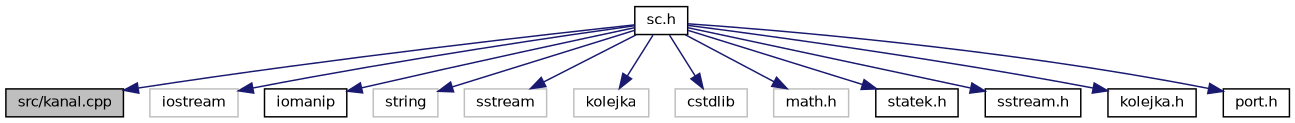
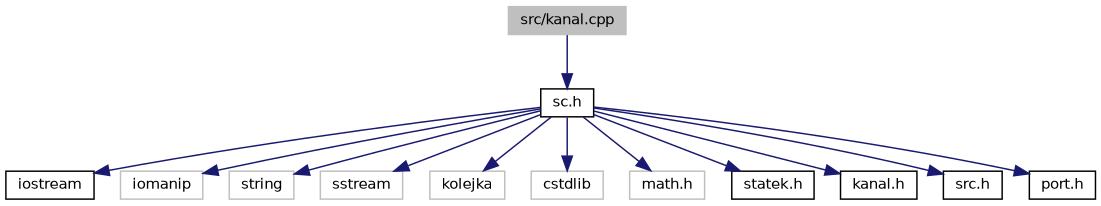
(386, 54) -> (567, 54)
(65, 103) -> (567, 21)
(194, 103) -> (50, 185)
(306, 103) -> (162, 185)
(1033, 103) -> (879, 185)
(1152, 103) -> (973, 185)
